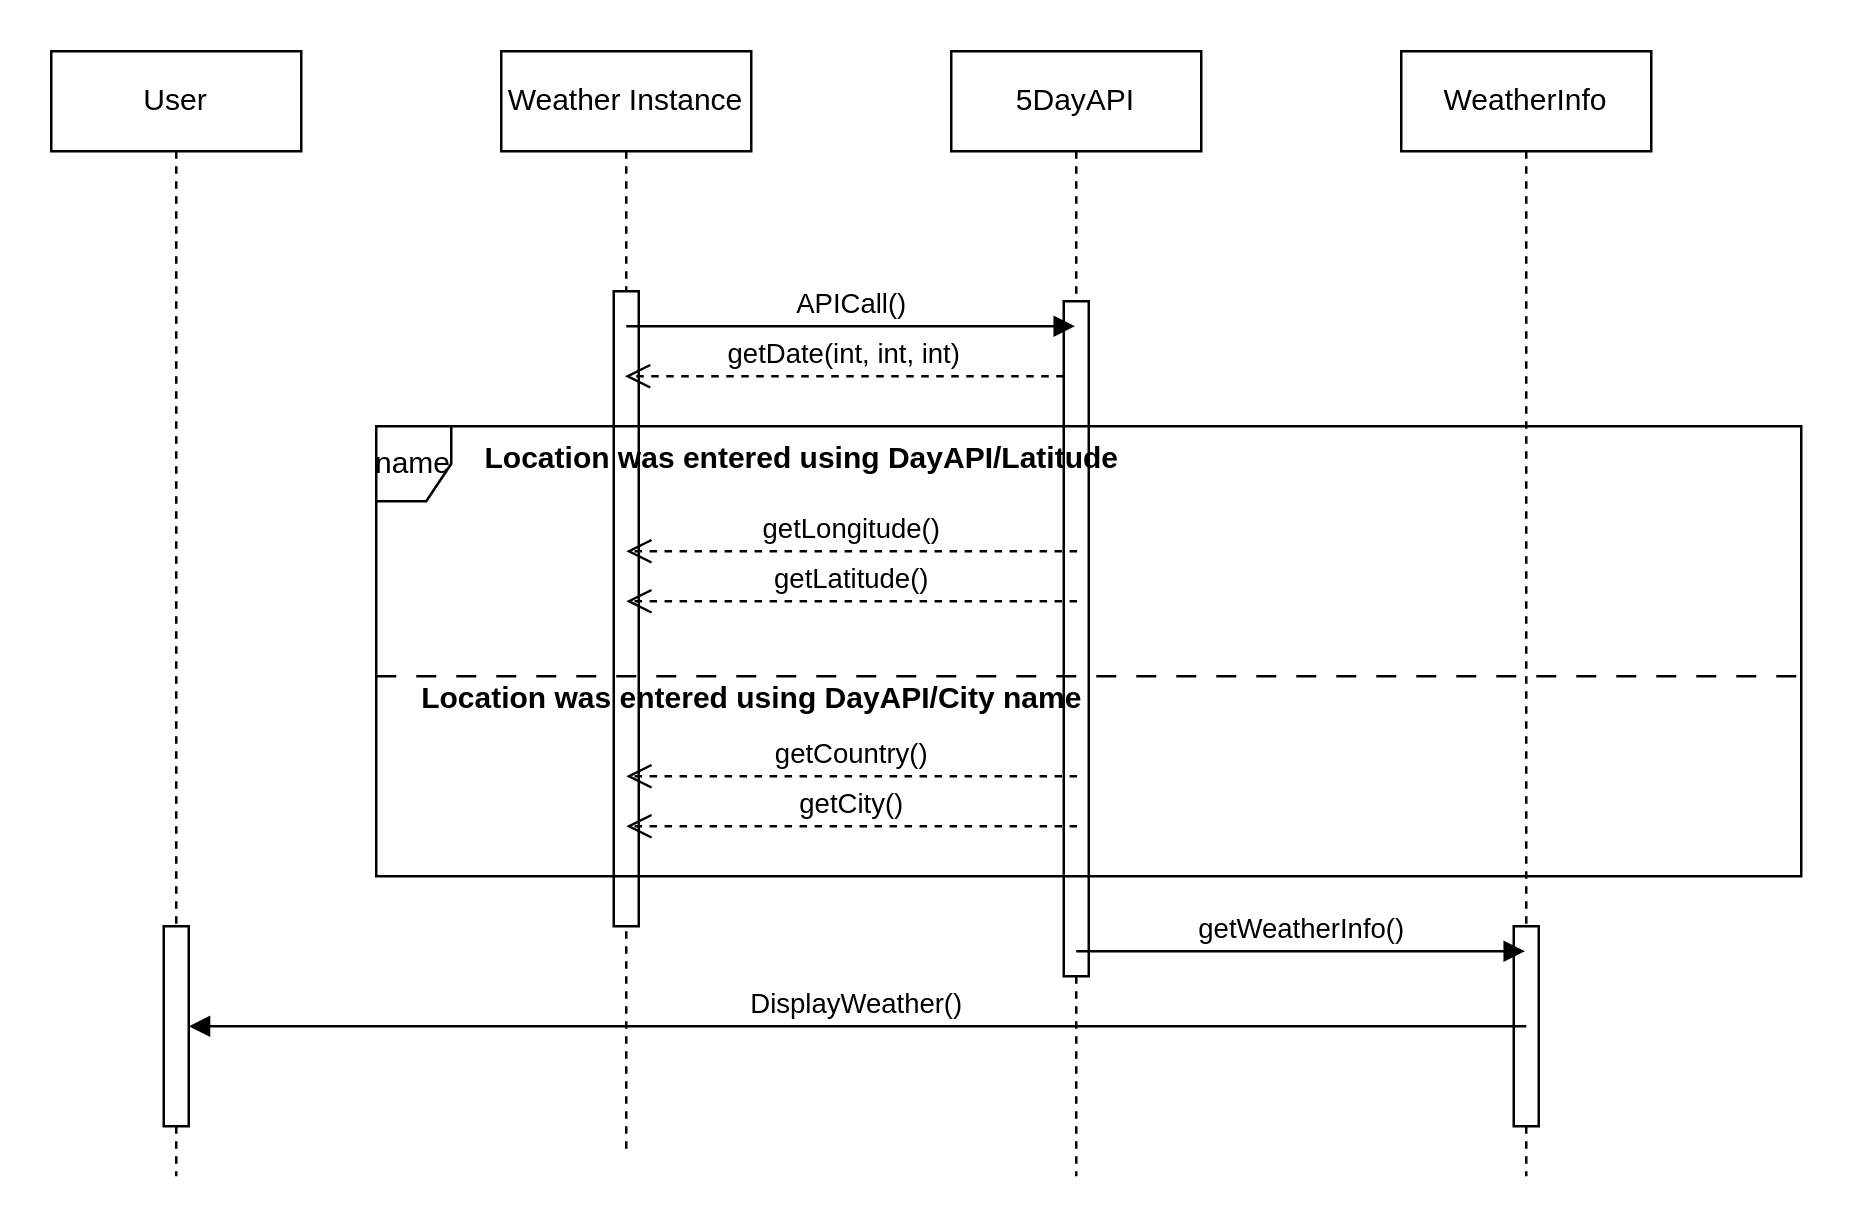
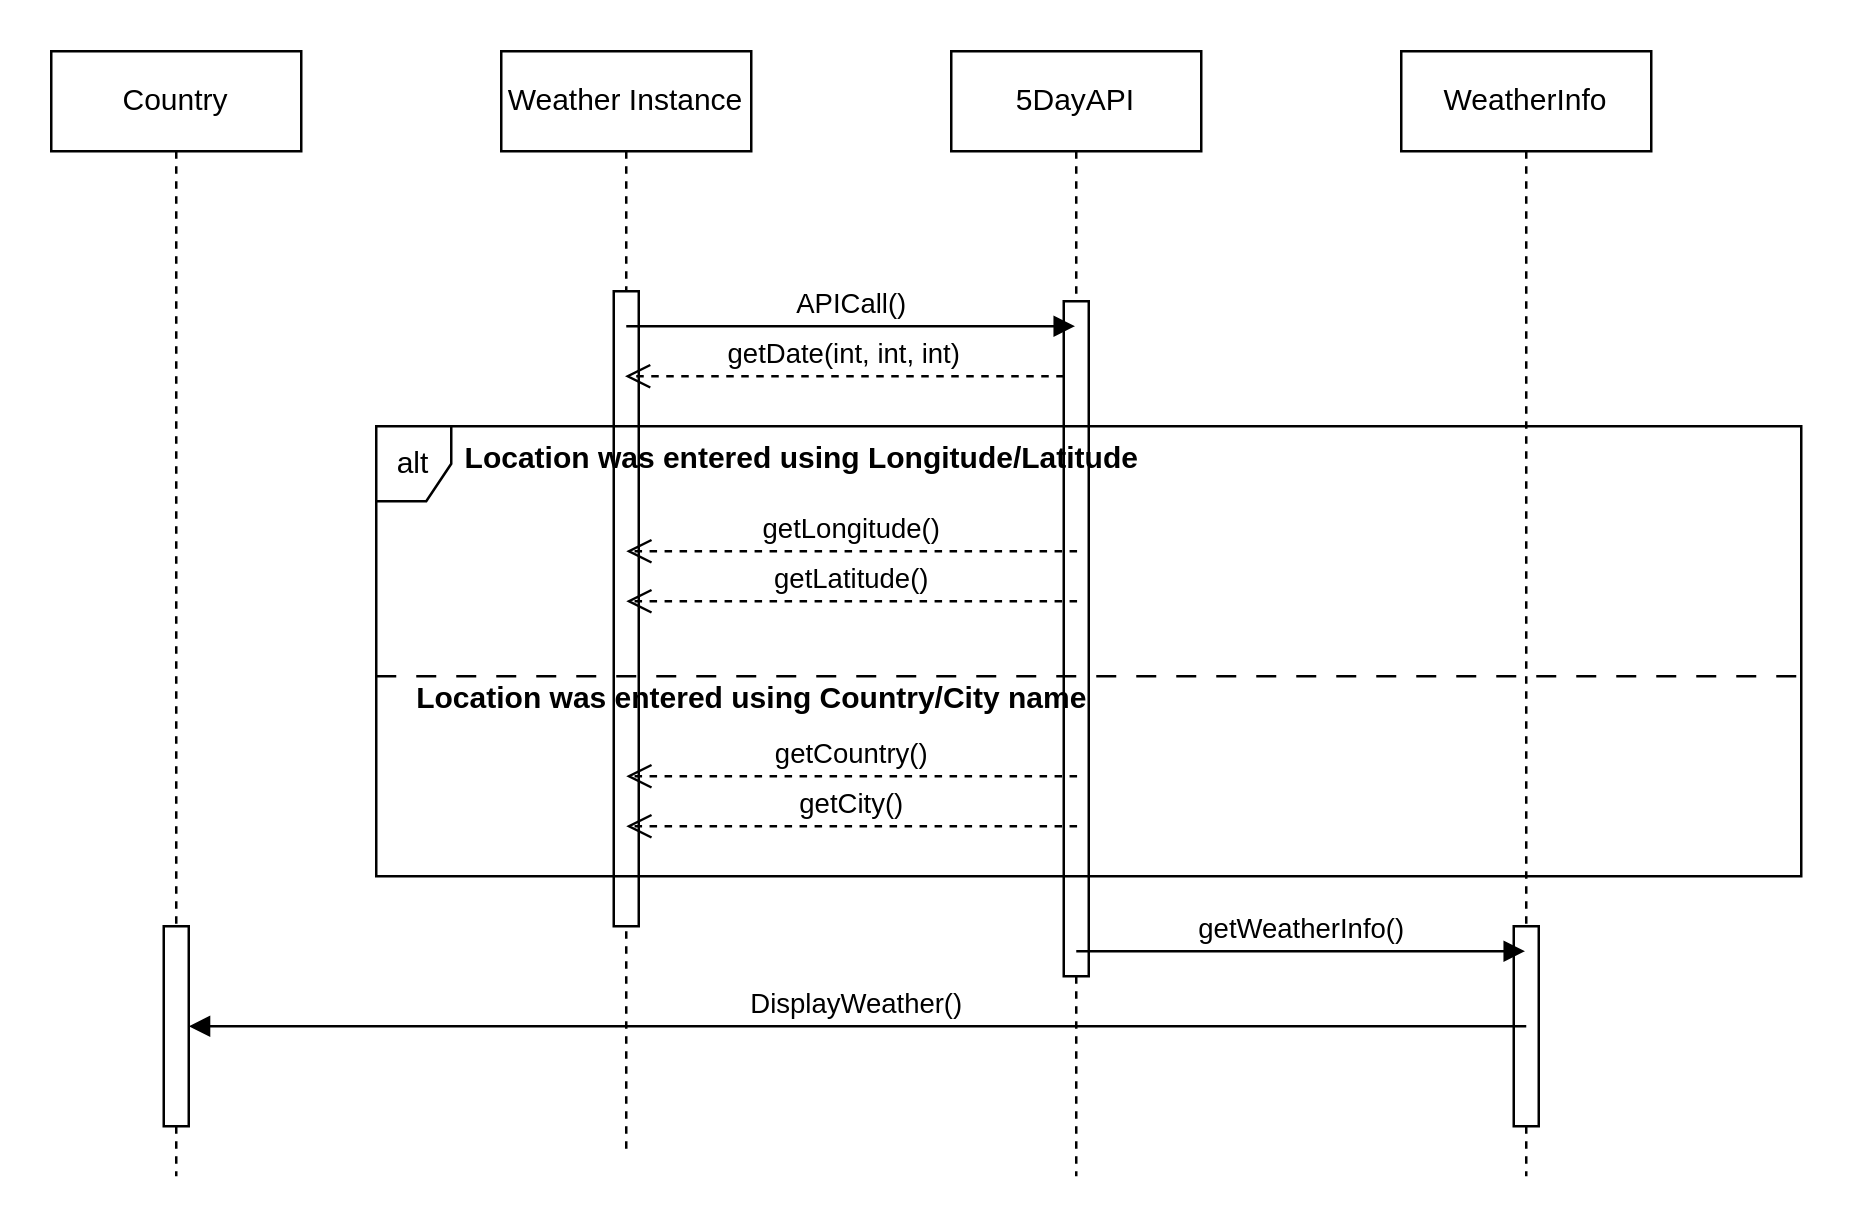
(176, 101) -> (176, 101)
(803, 459) -> (803, 459)
(414, 464) -> (414, 464)
(753, 699) -> (753, 699)
